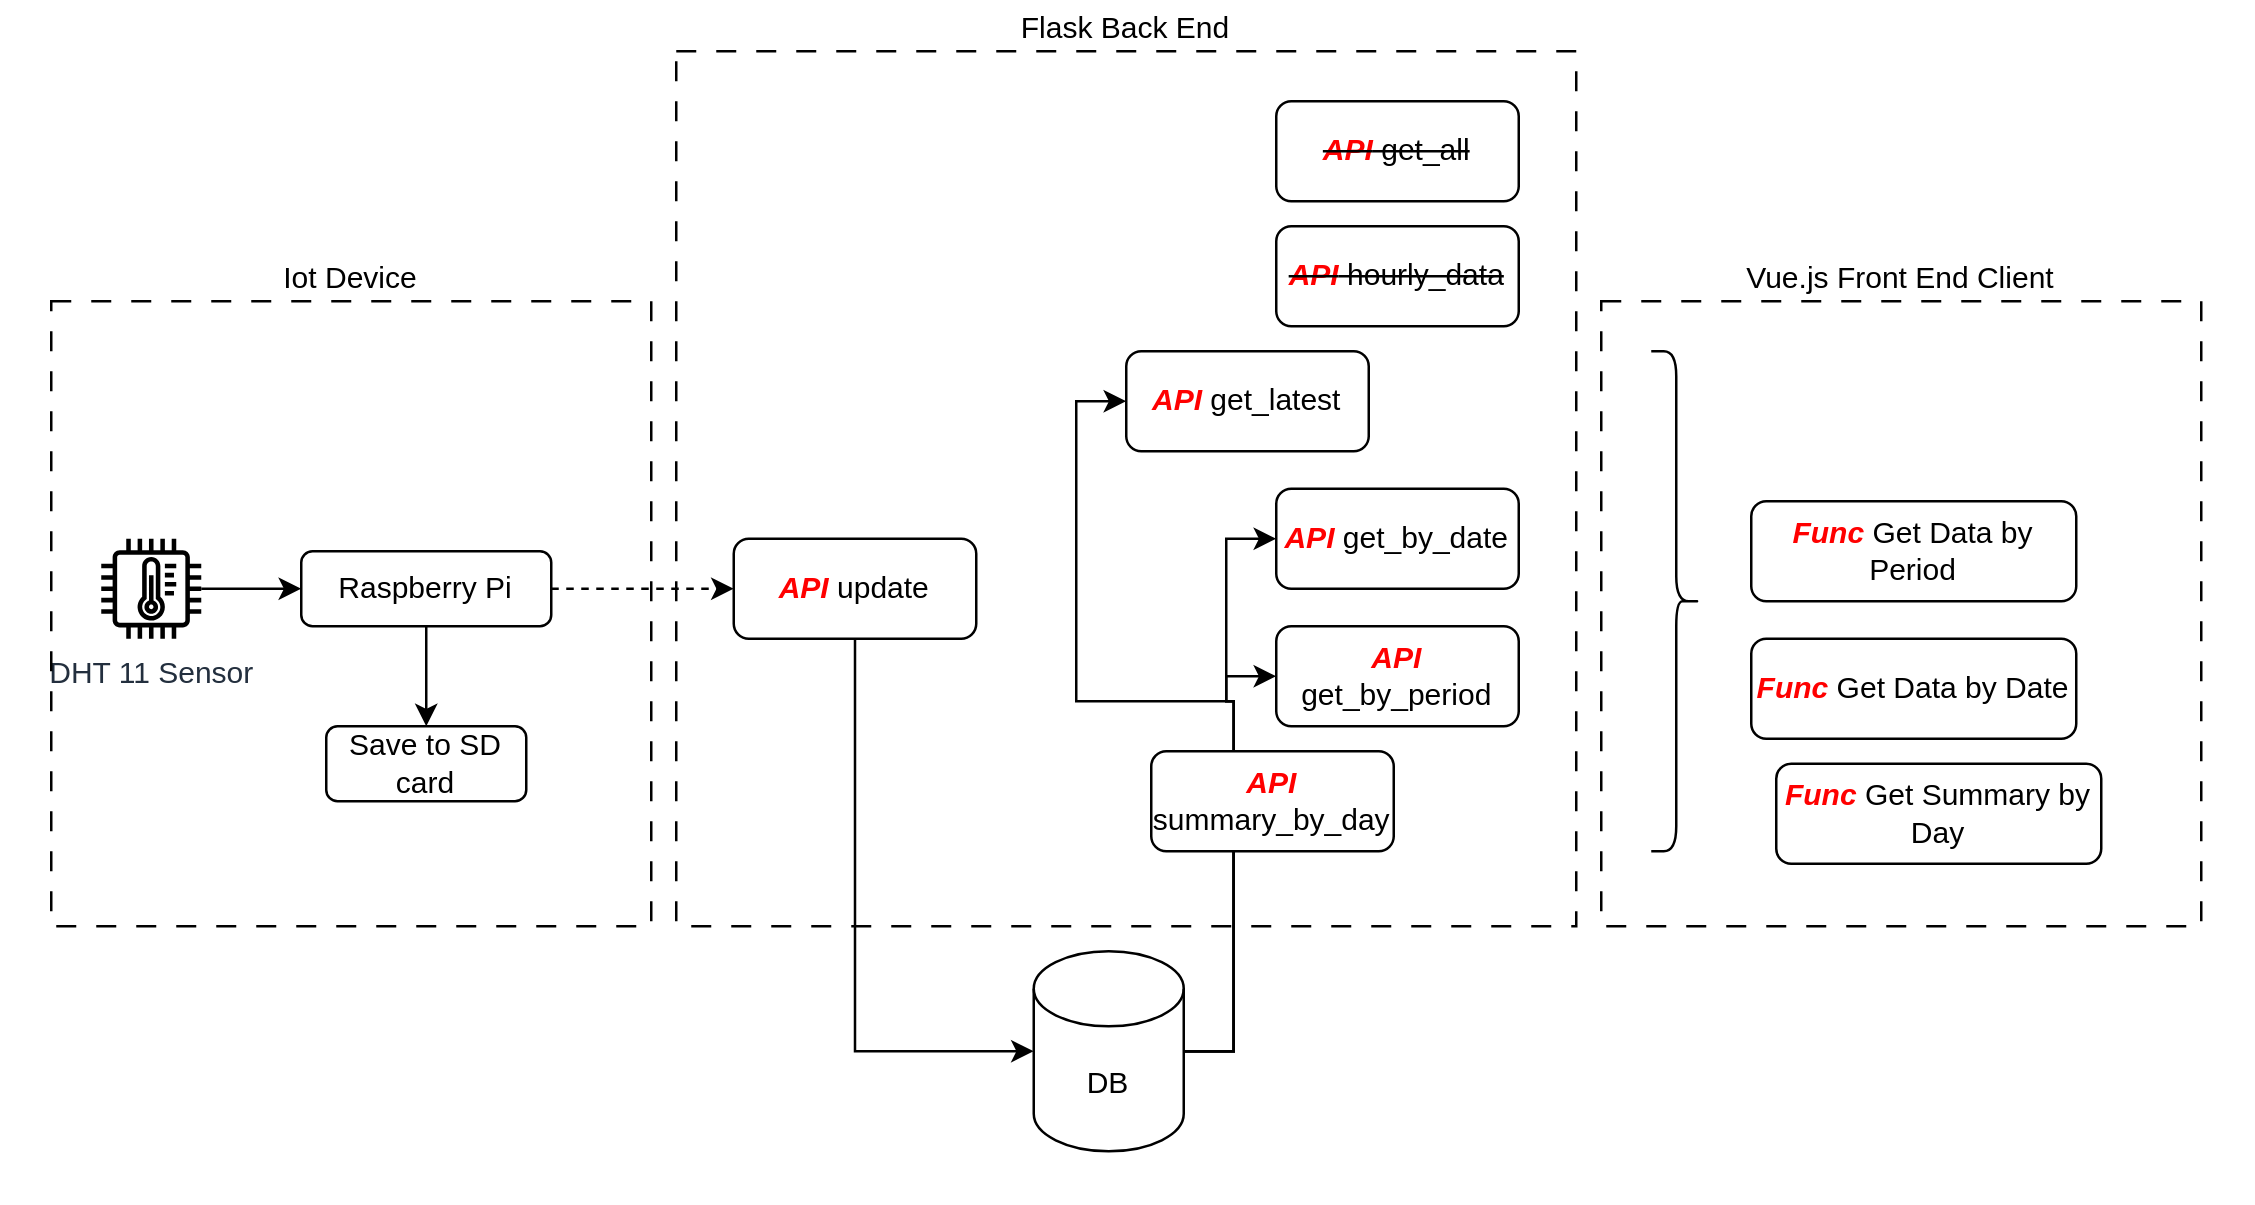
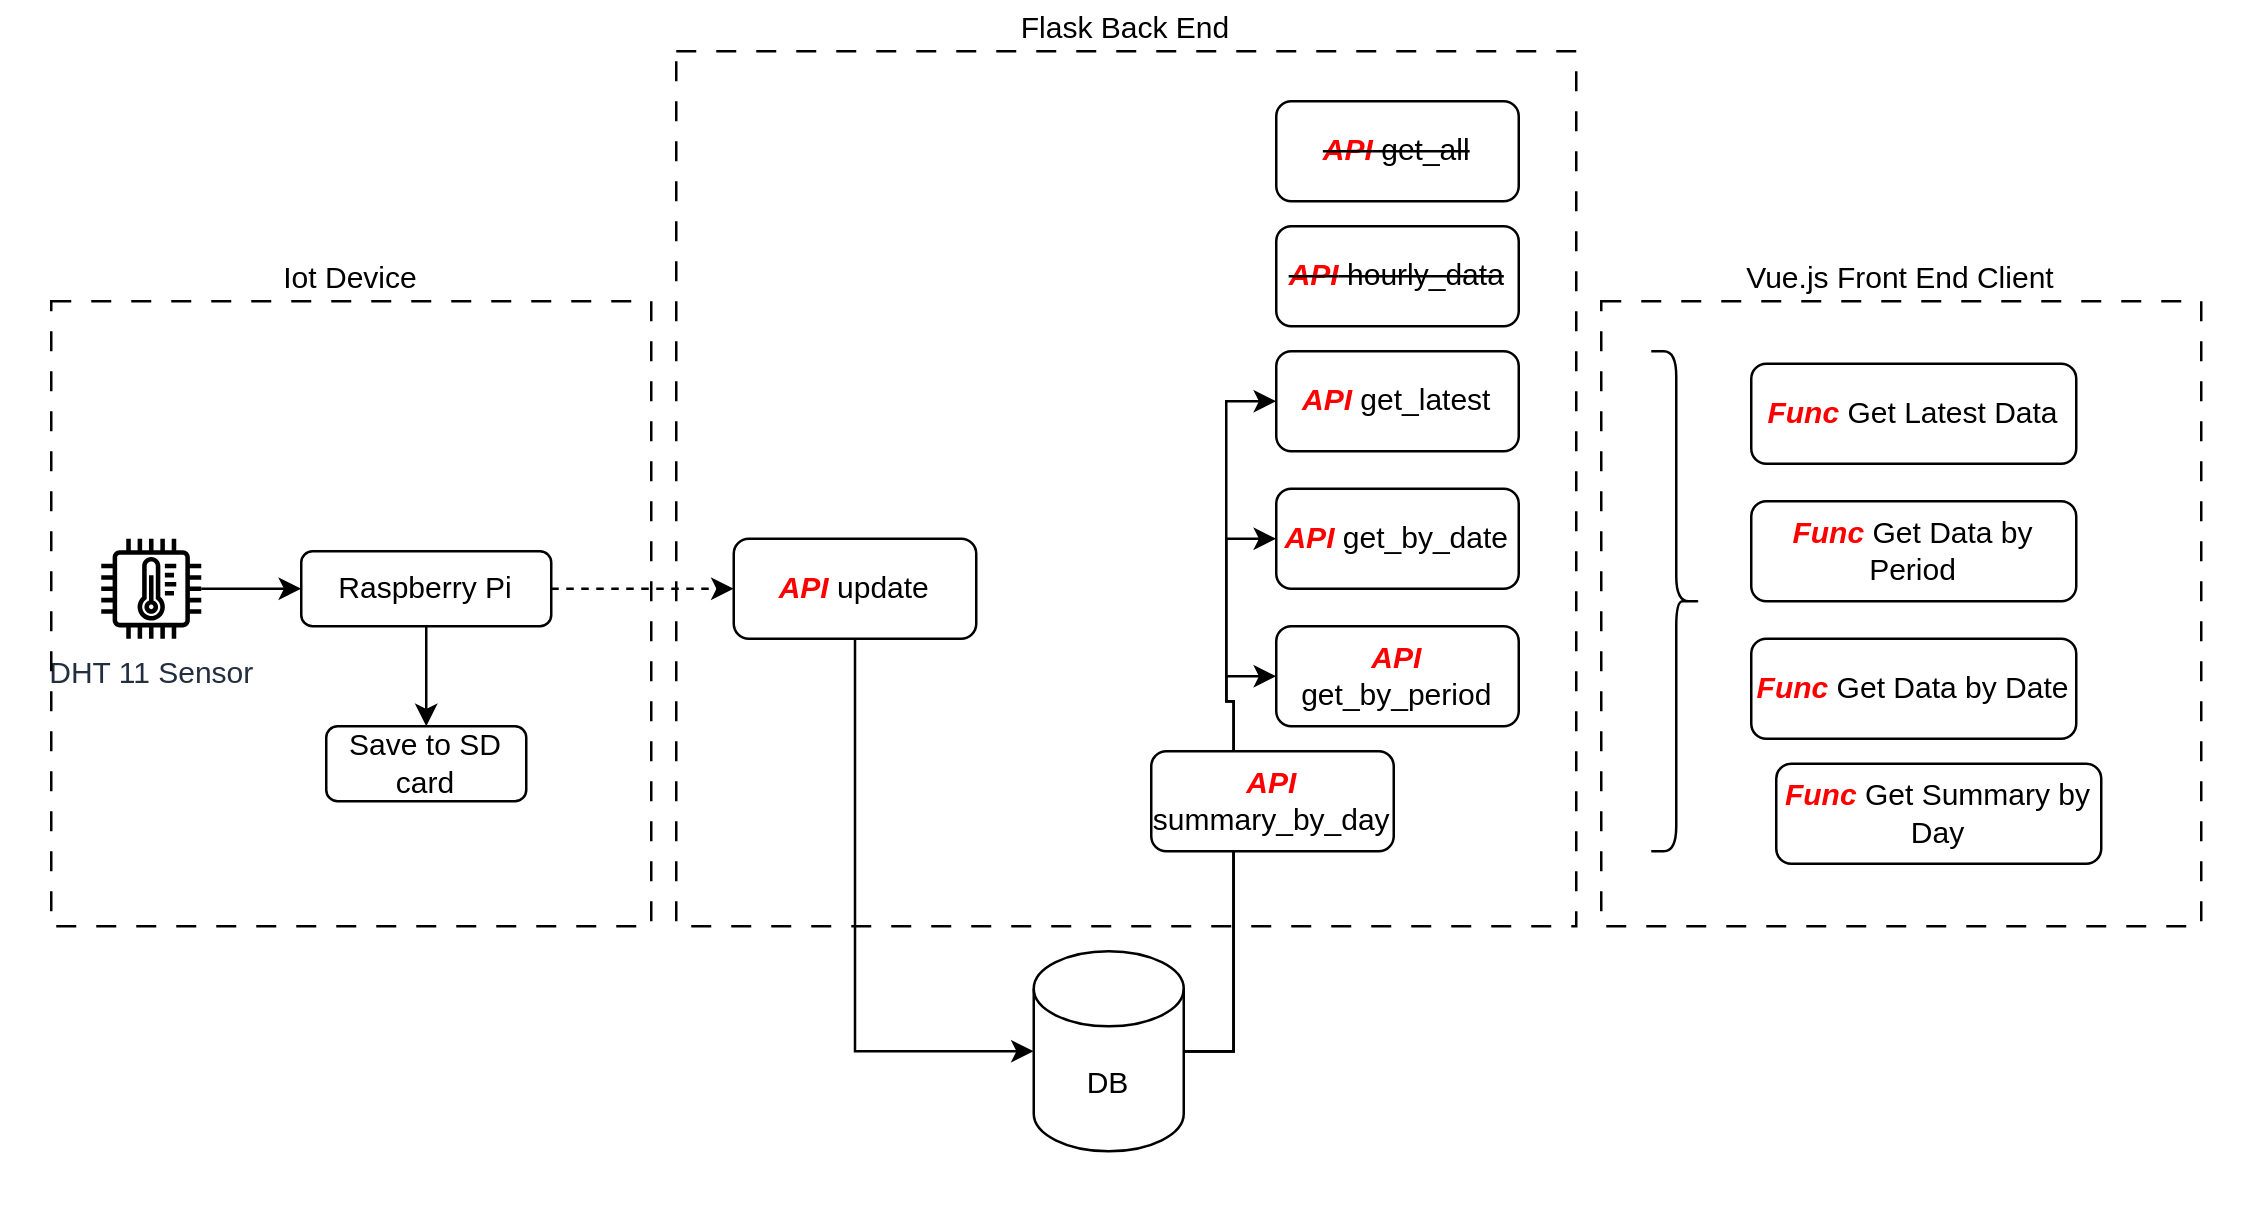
(1248, 401) -> (1398, 401)
none -> (1914, 414)
